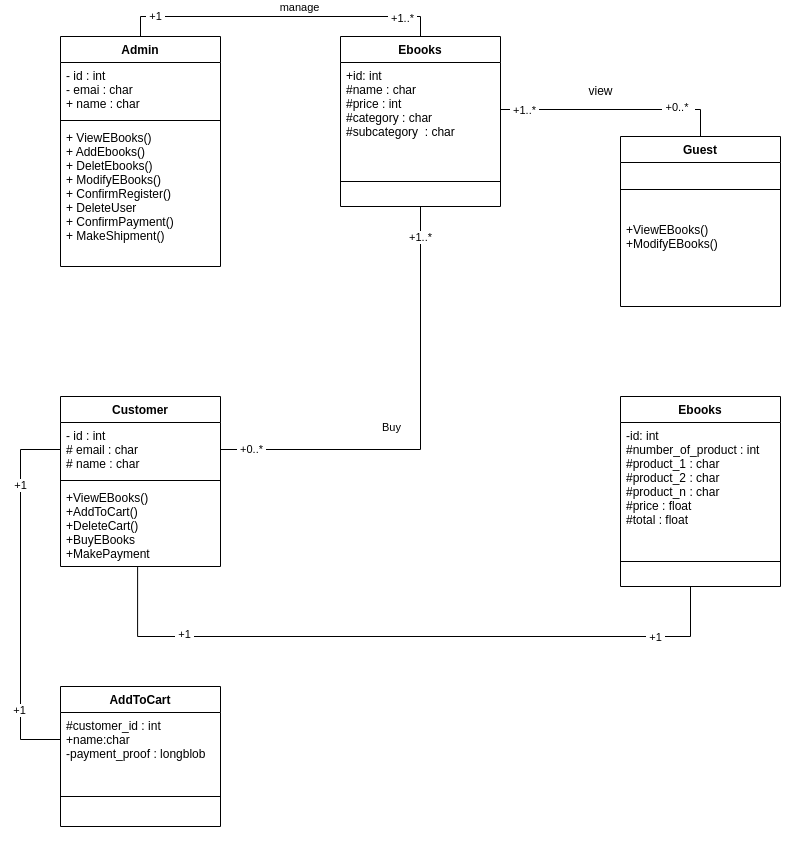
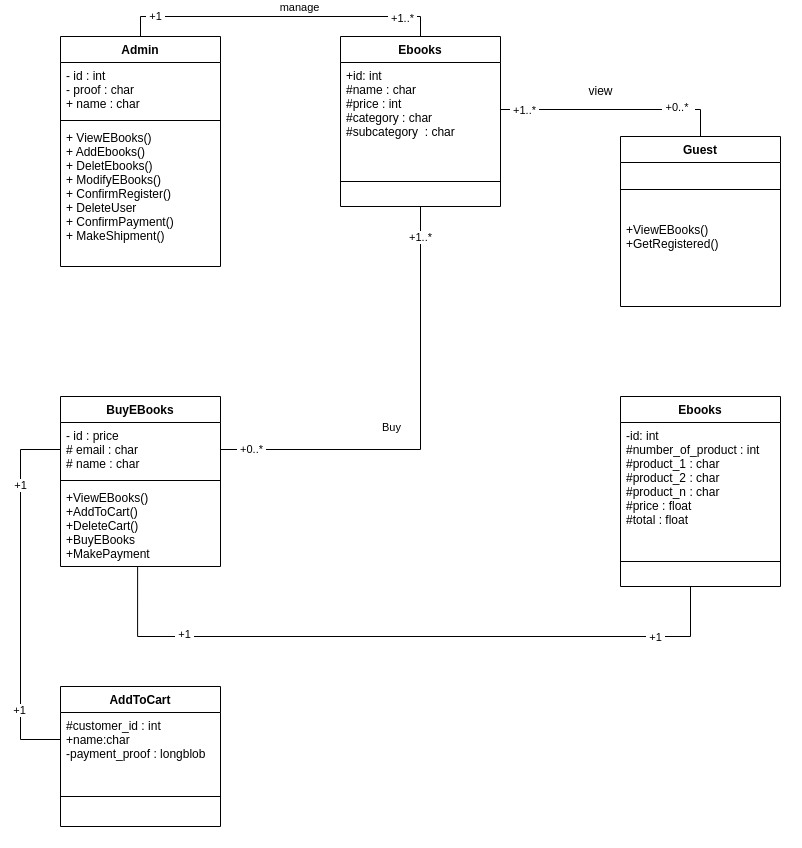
(90, 76) -> (90, 76)
(668, 230) -> (668, 230)
(140, 410) -> (140, 410)
(90, 436) -> (97, 436)
